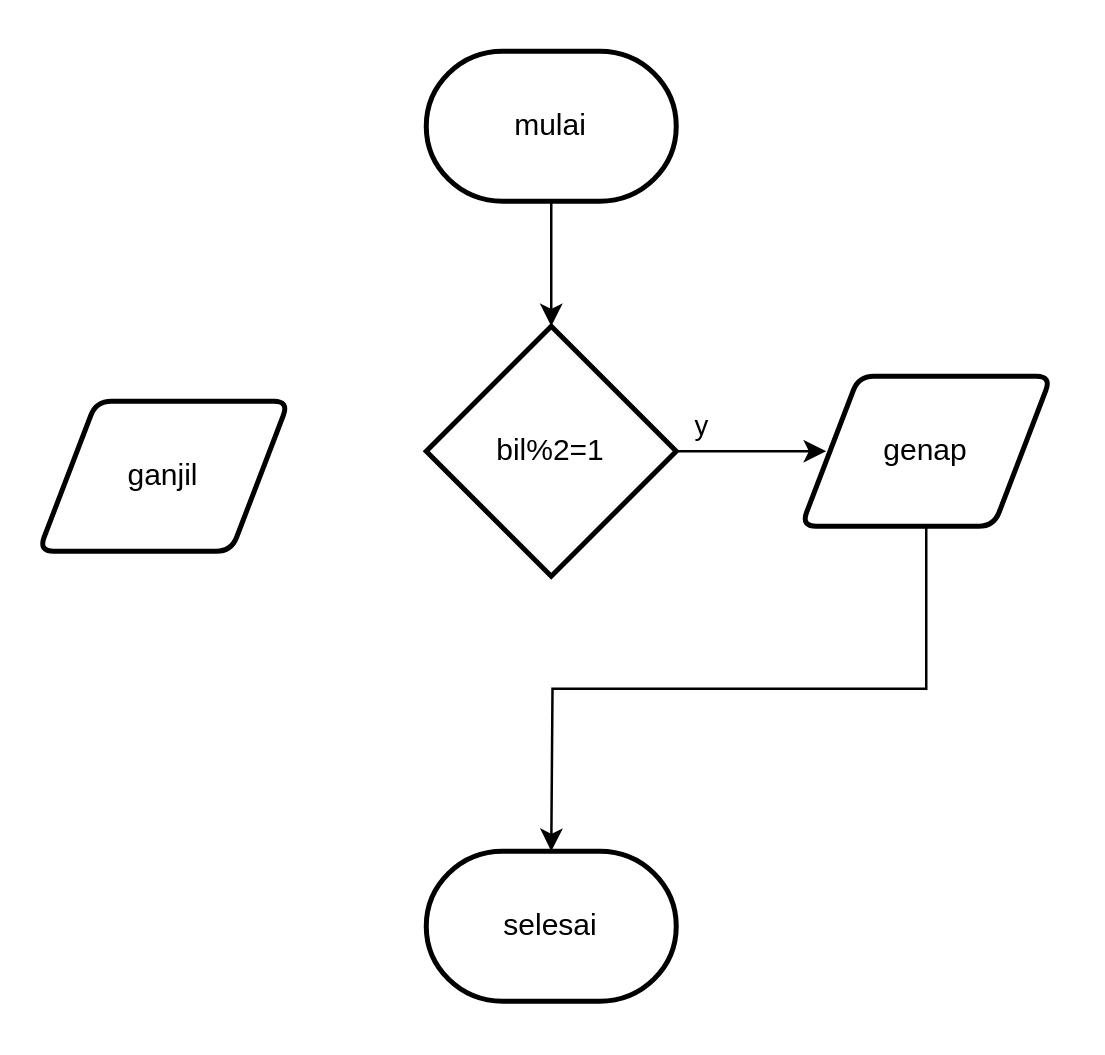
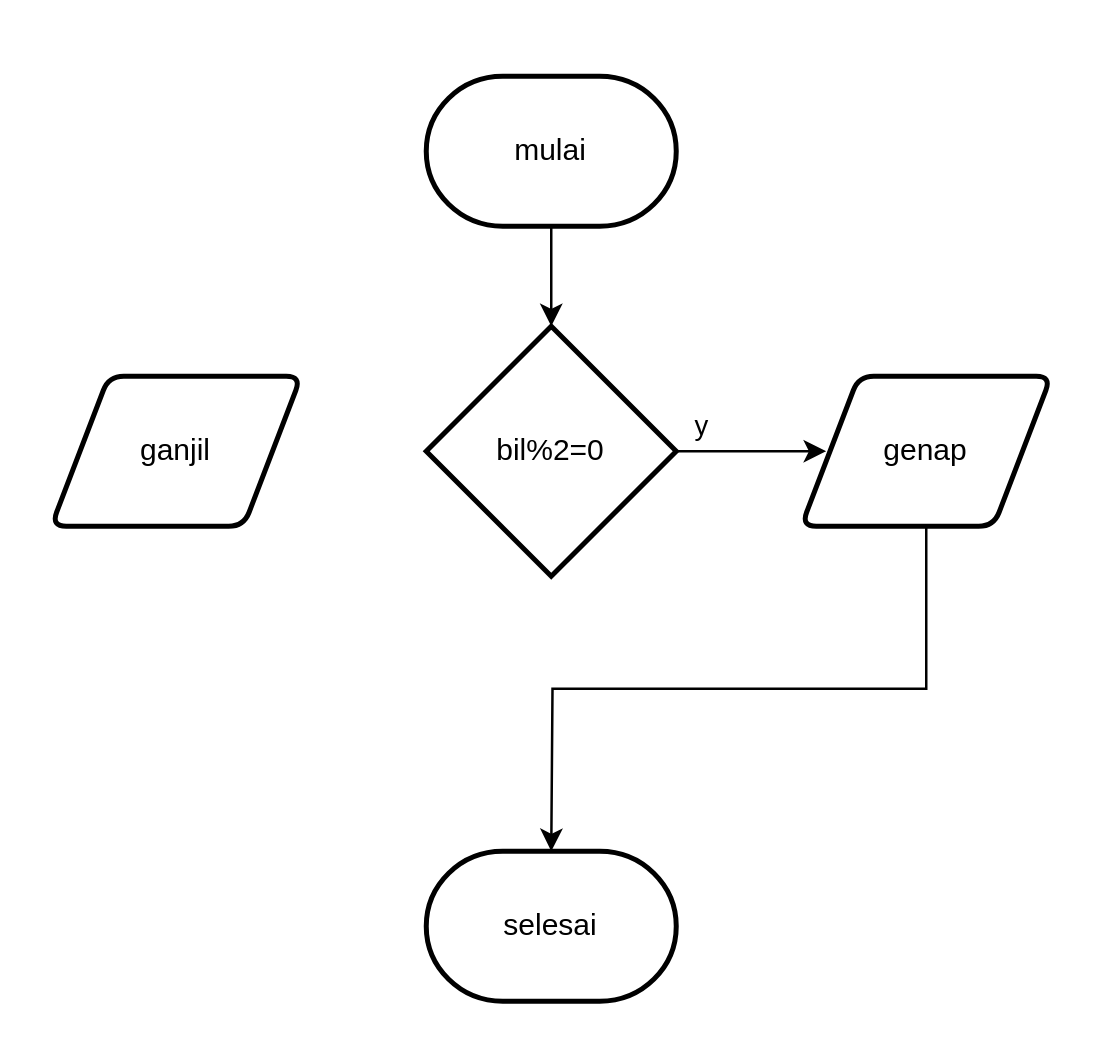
(551, 126) -> (551, 151)
(551, 451) -> (551, 451)
(164, 476) -> (176, 451)
